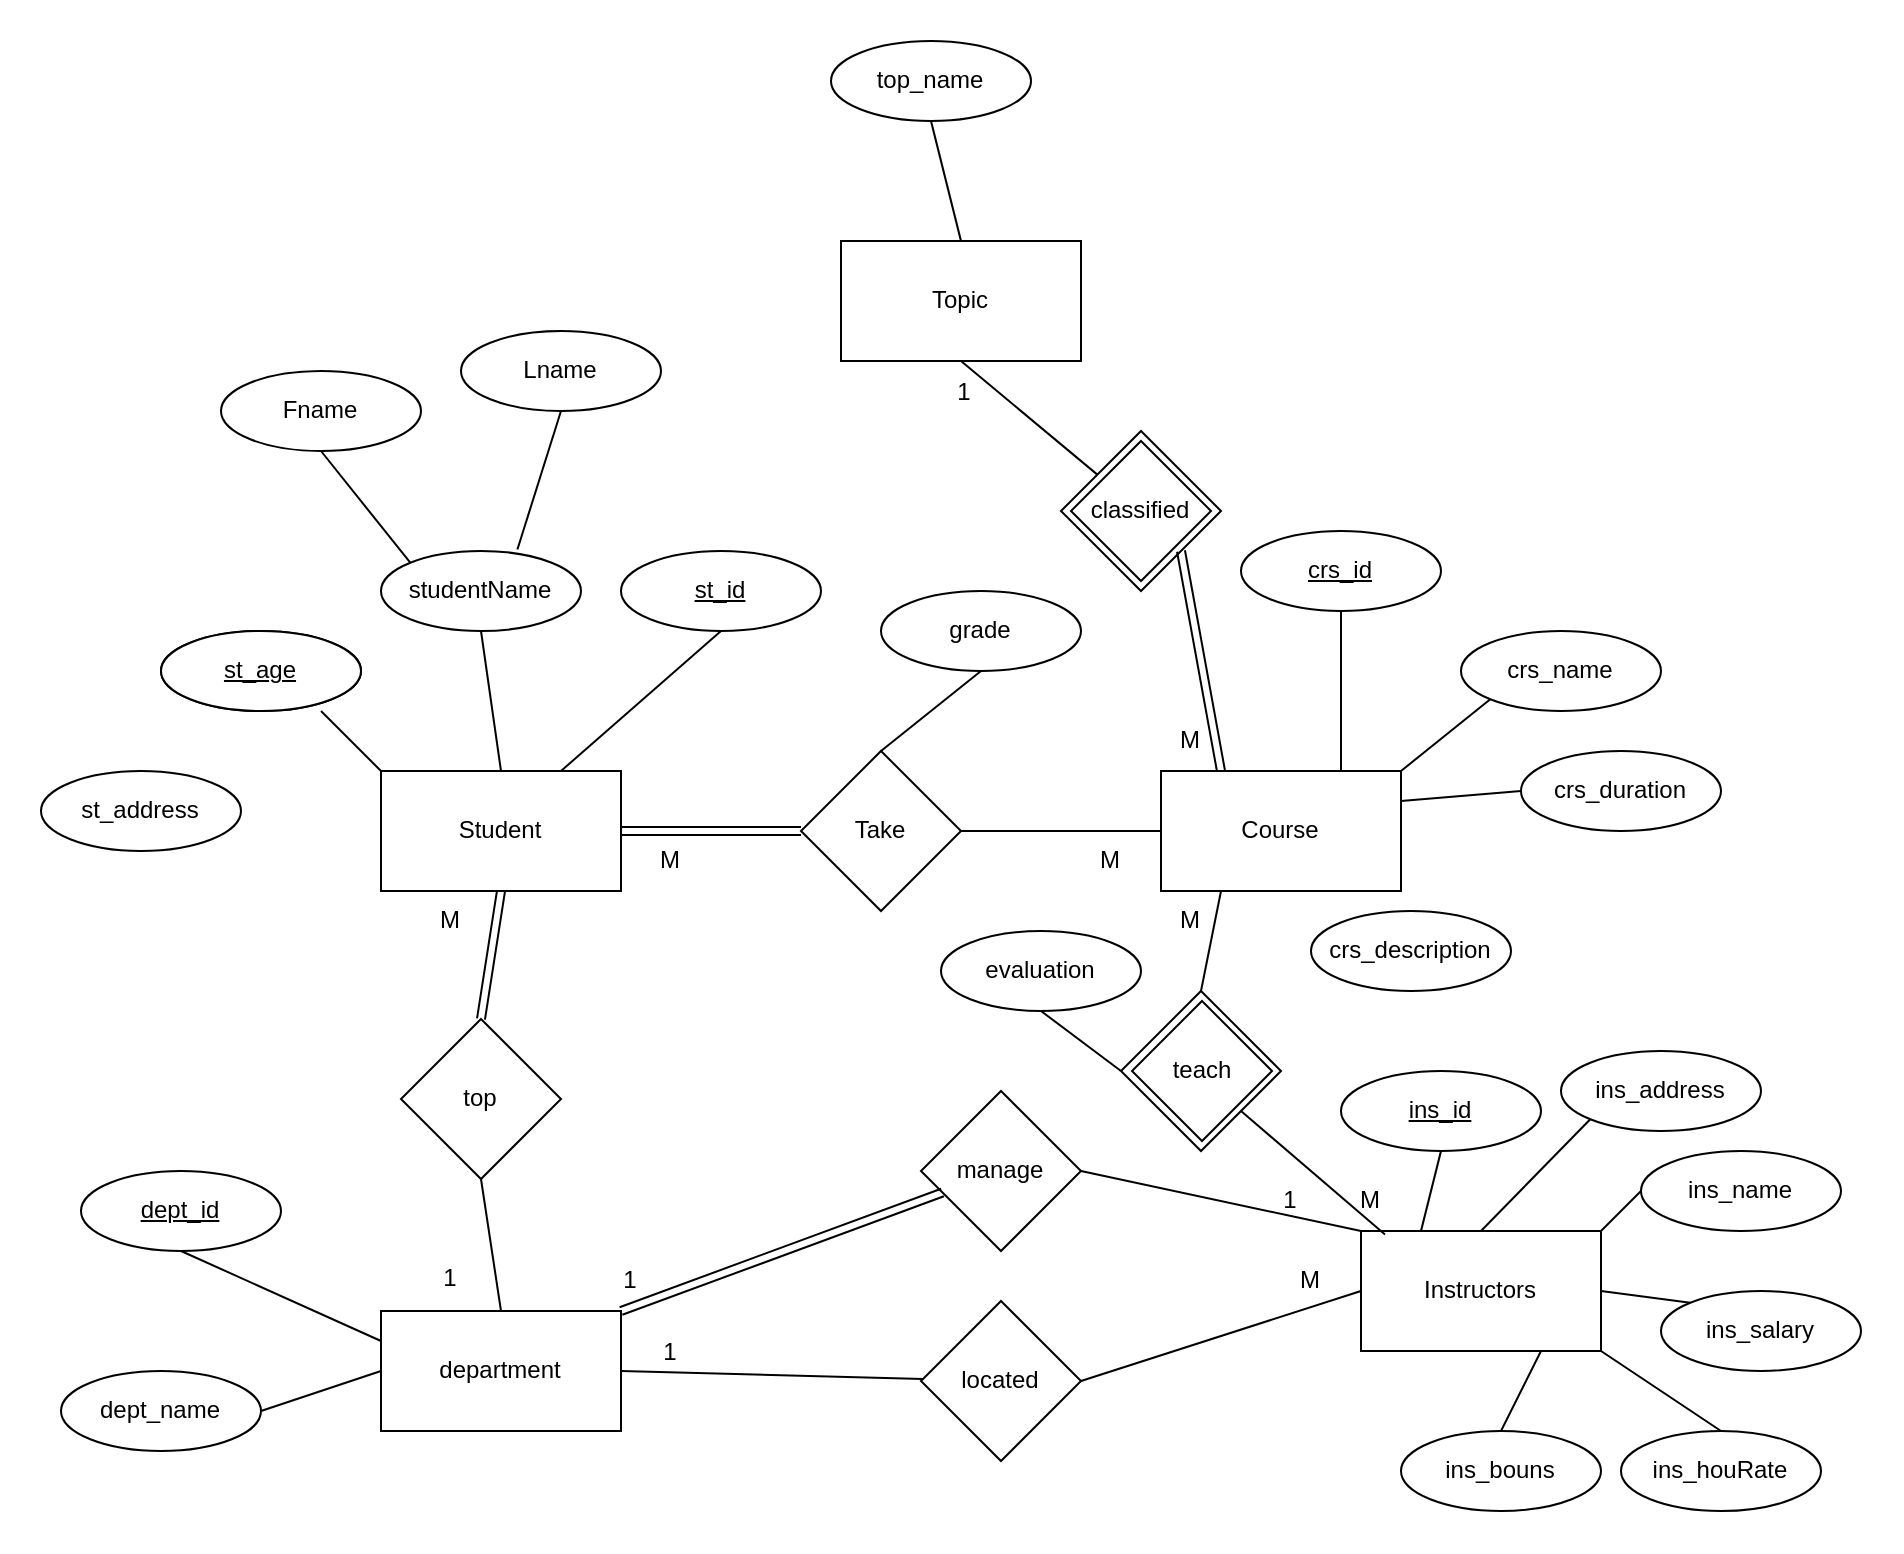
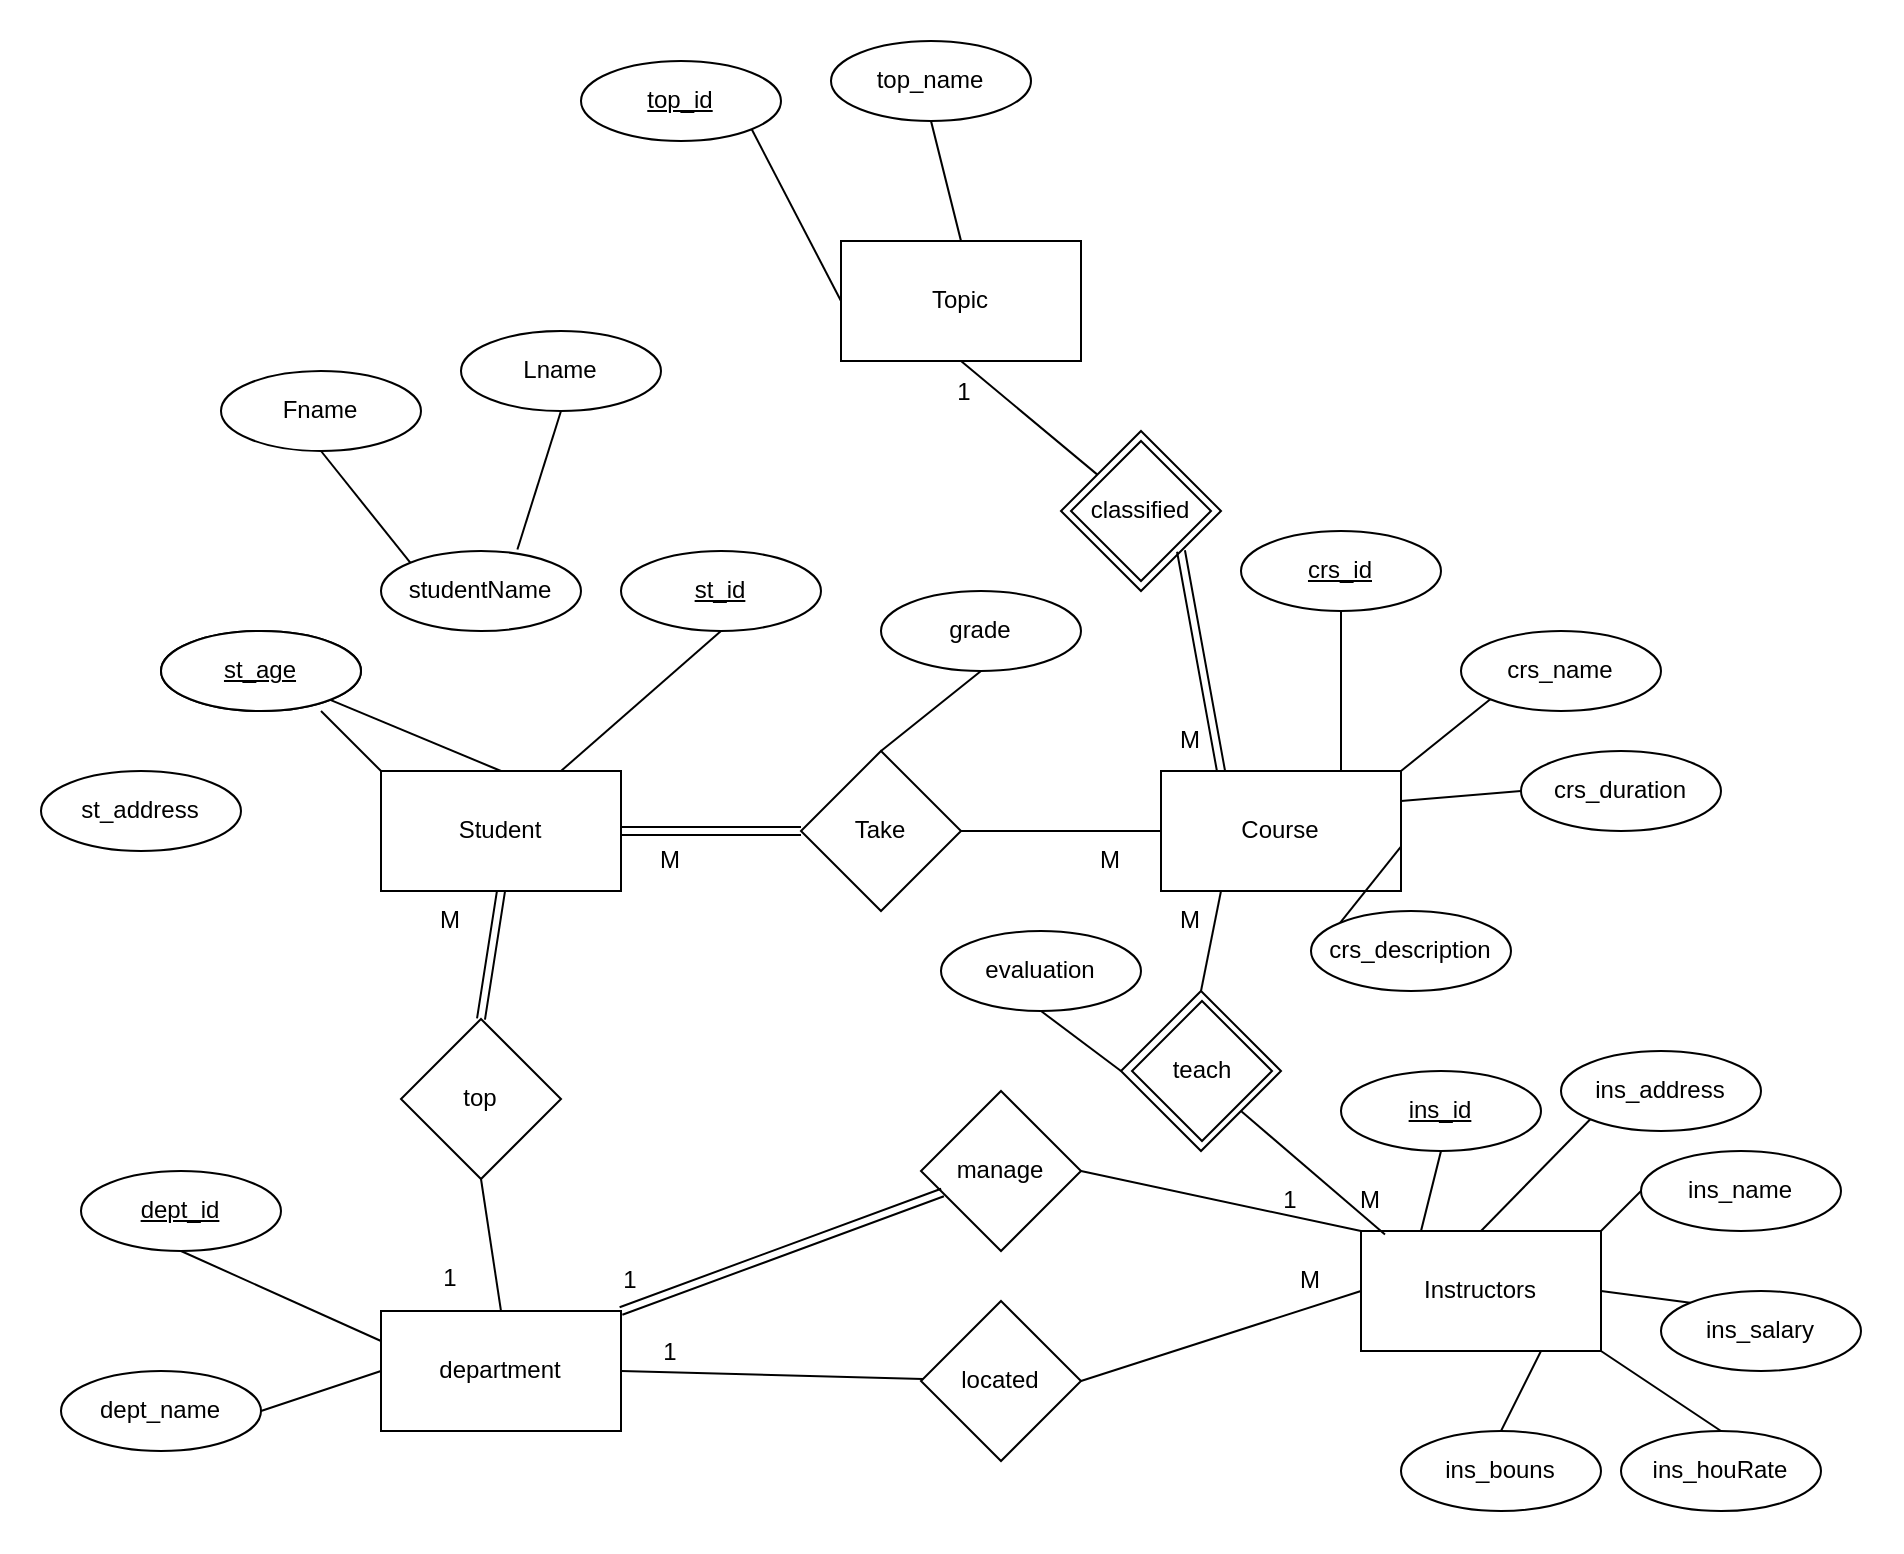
none -> (681, 101)
none -> (797, 216)
(491, 701) -> (416, 735)
none -> (1371, 884)
